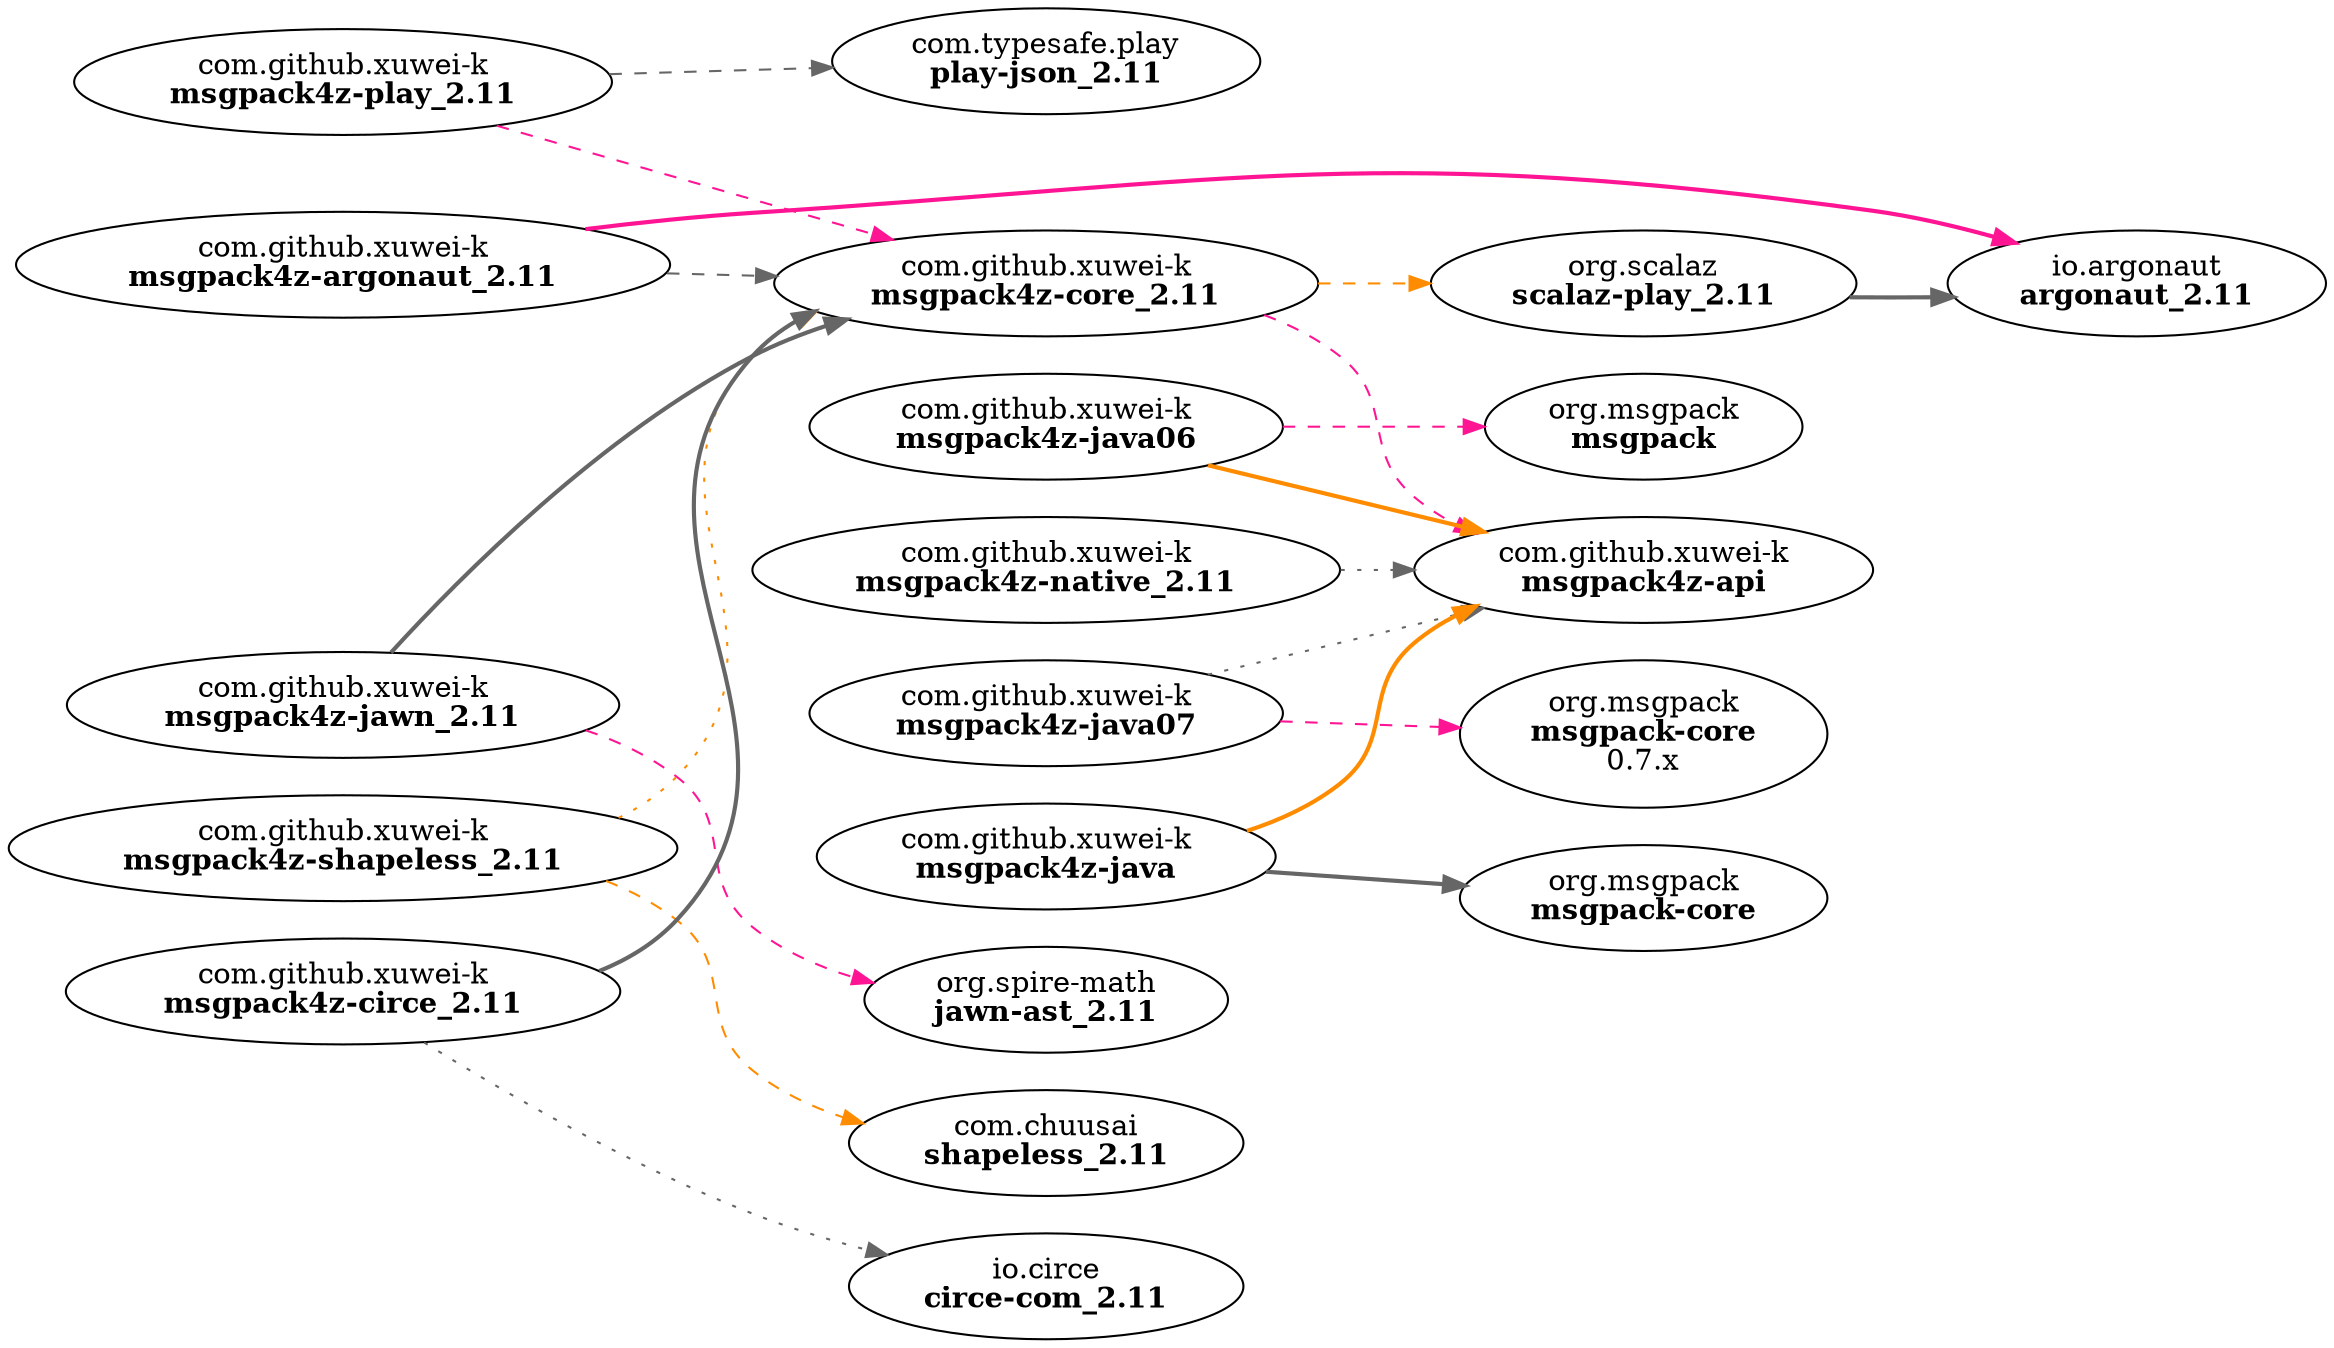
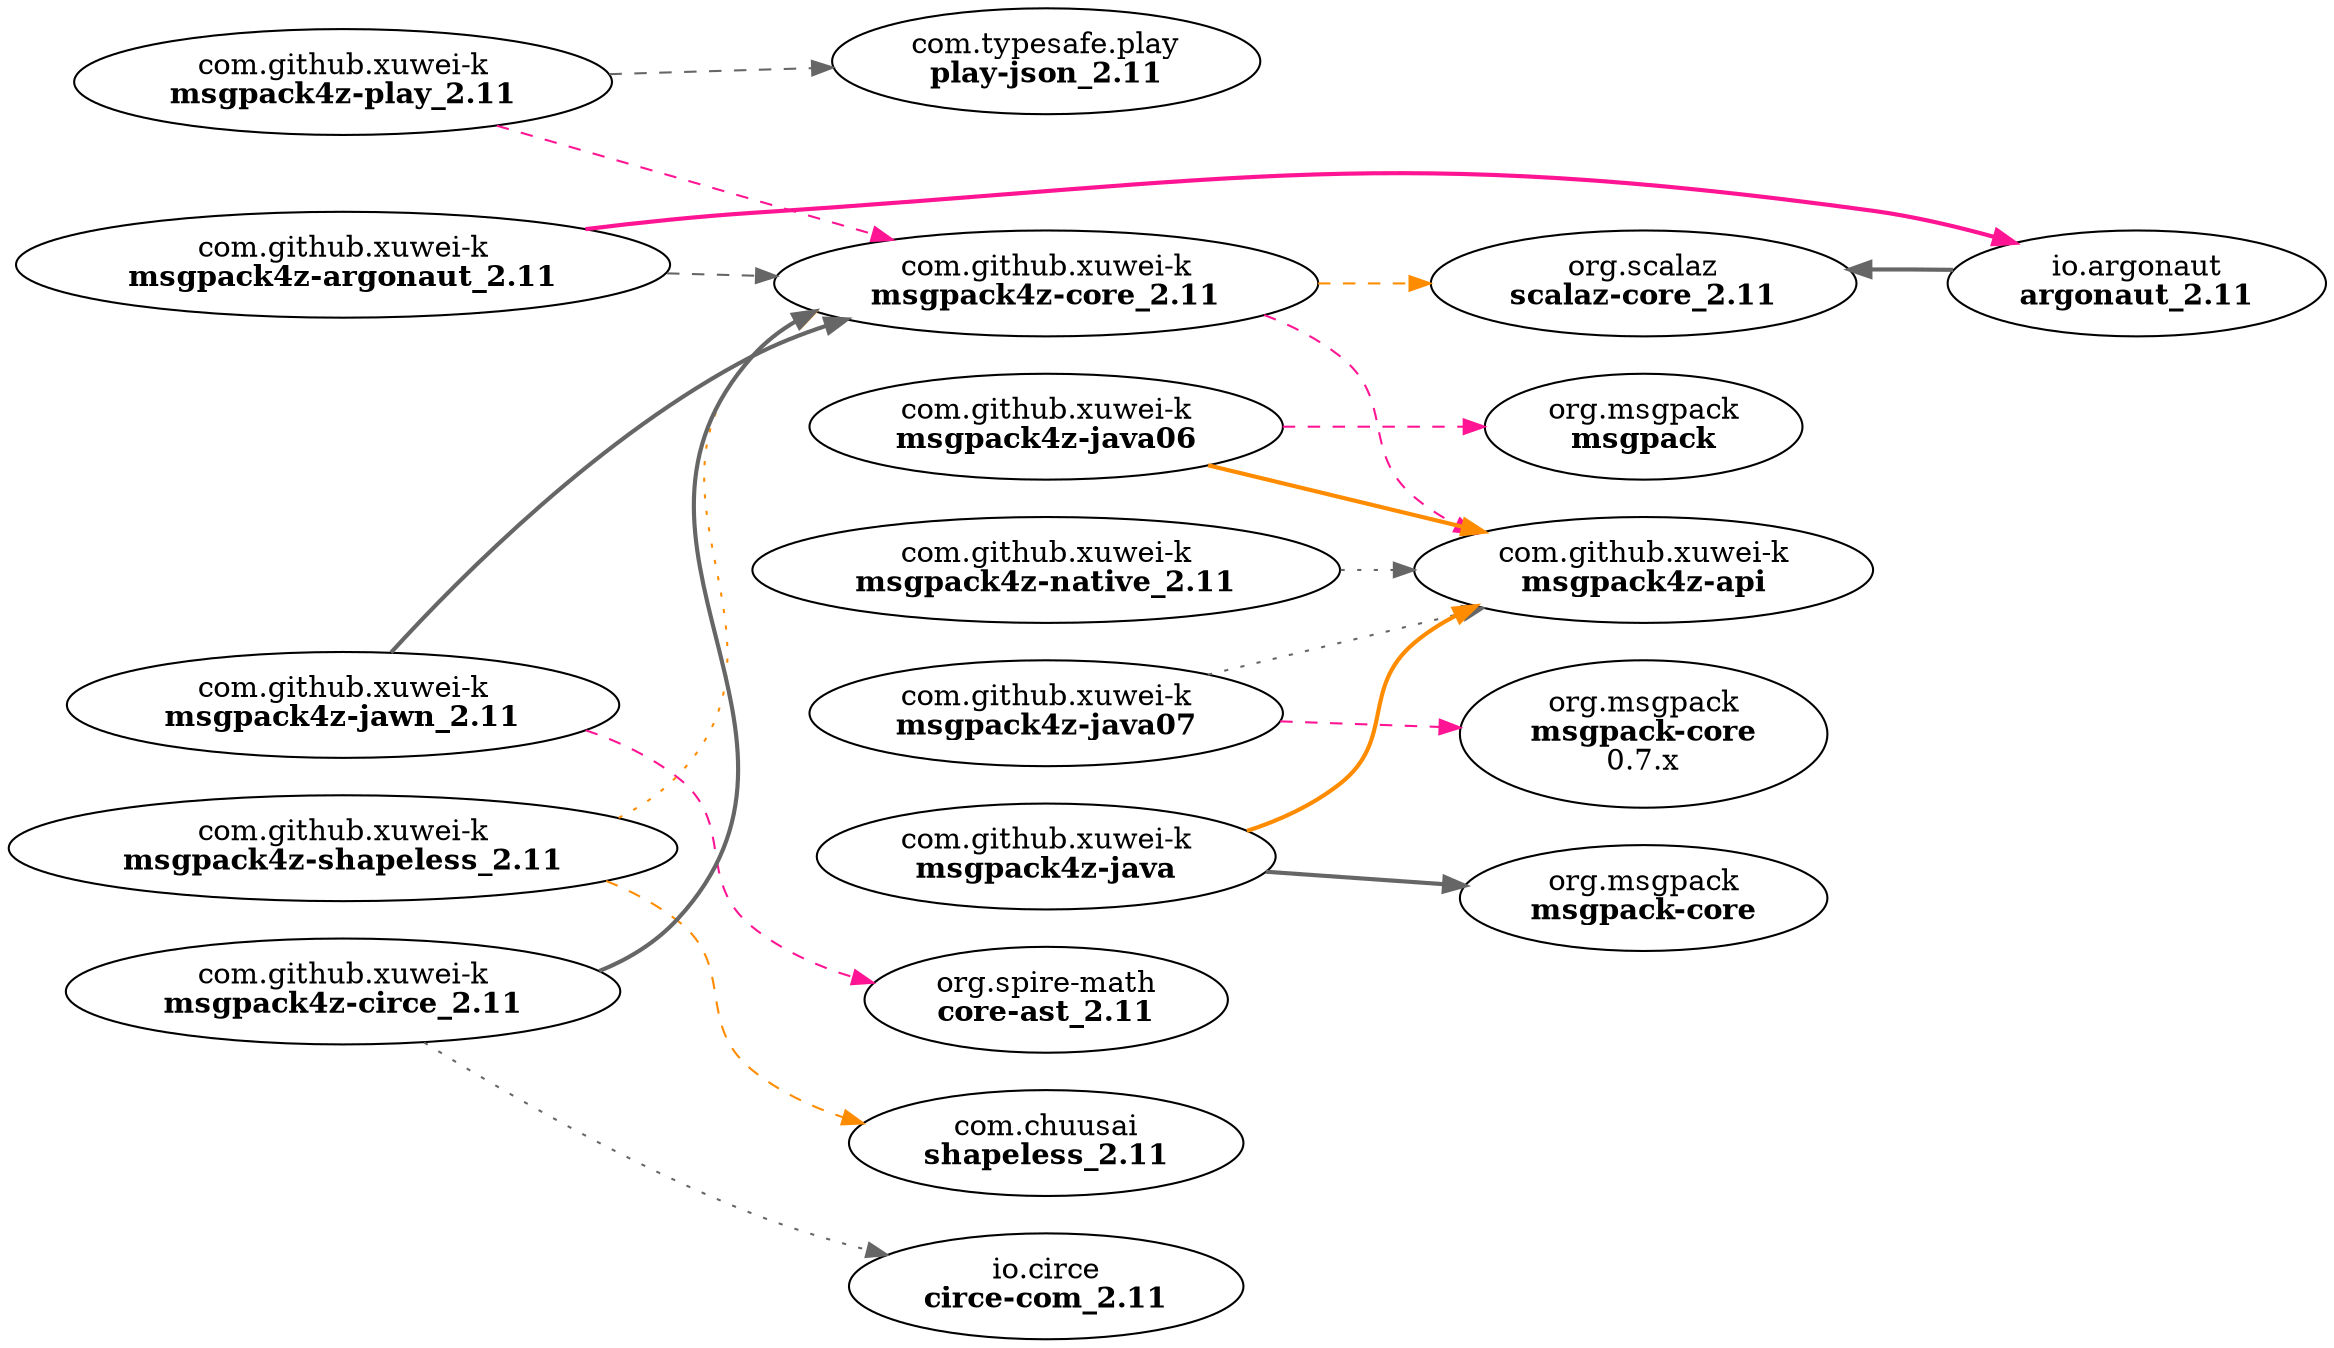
(1644, 296) -> (1644, 296)
(1891, 297) -> (1912, 269)
(1046, 1012) -> (1046, 1012)
